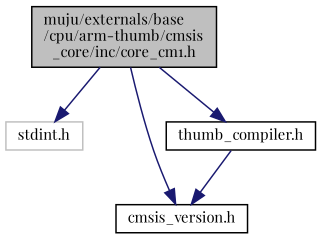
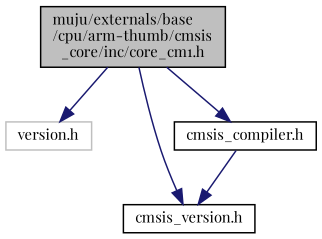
(44, 136) -> (49, 136)
(241, 136) -> (245, 136)
